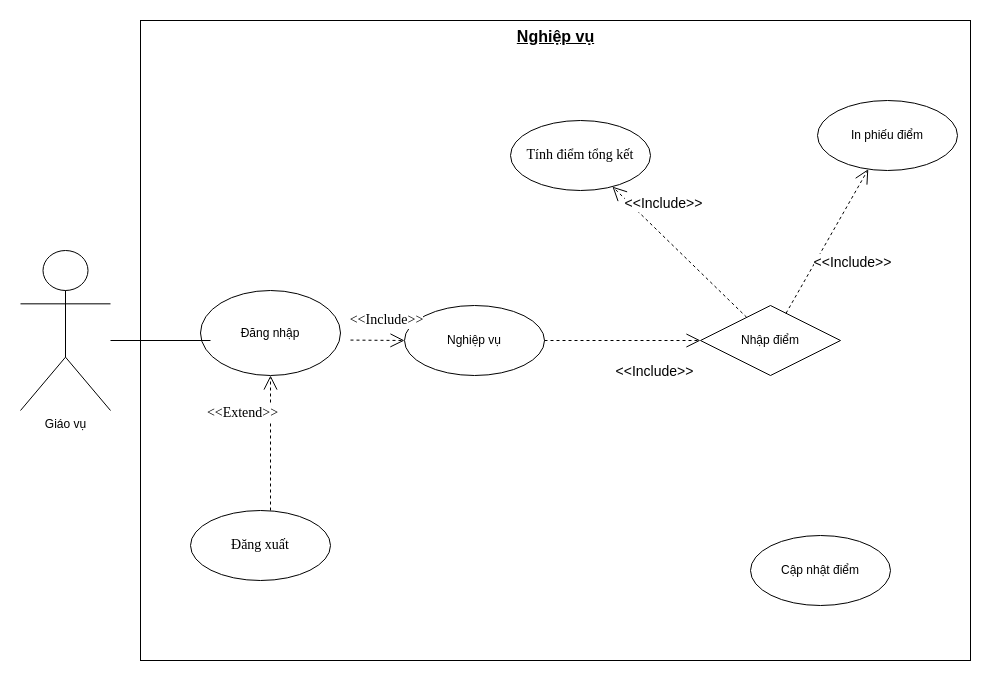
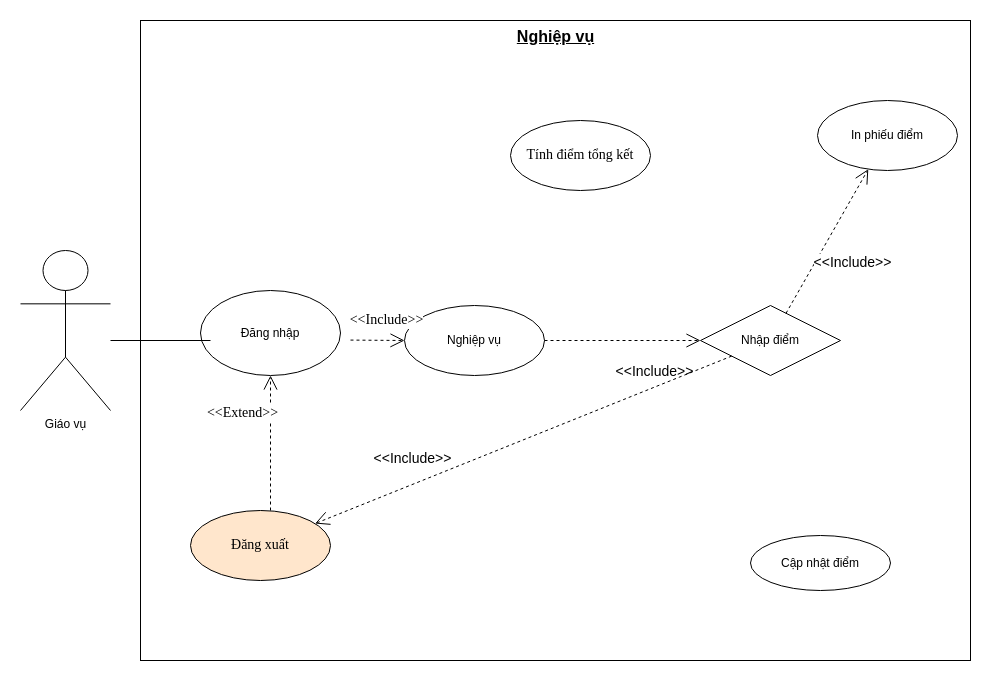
(694, 266) -> (524, 439)
(261, 546) -> (261, 546)
(821, 571) -> (821, 563)
